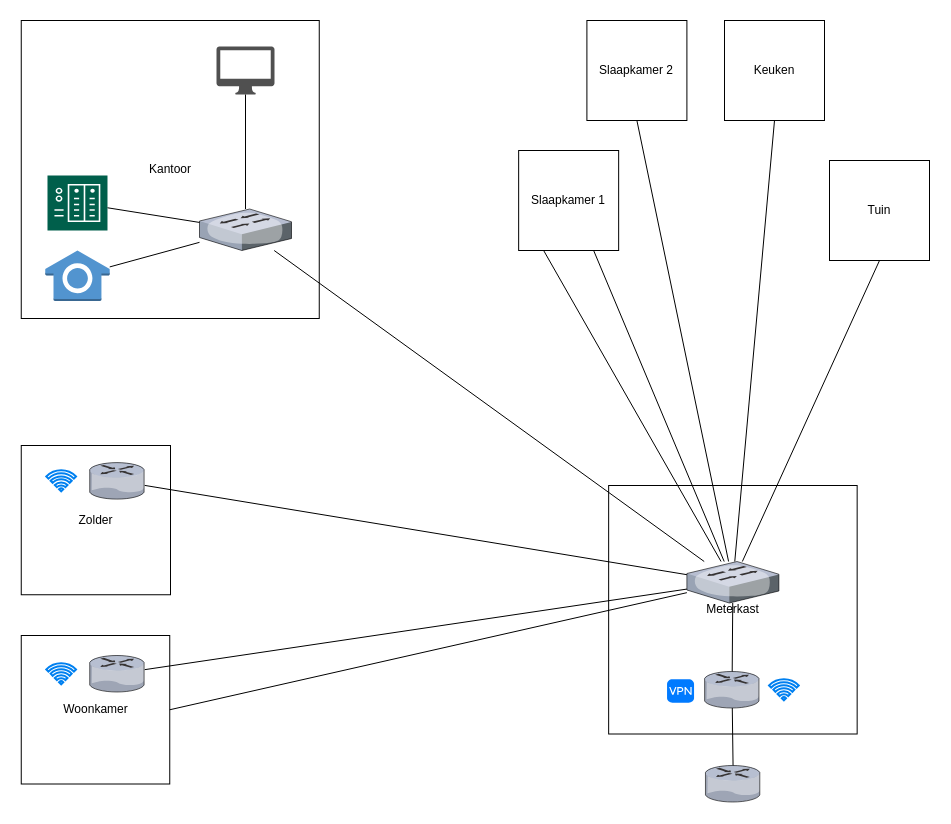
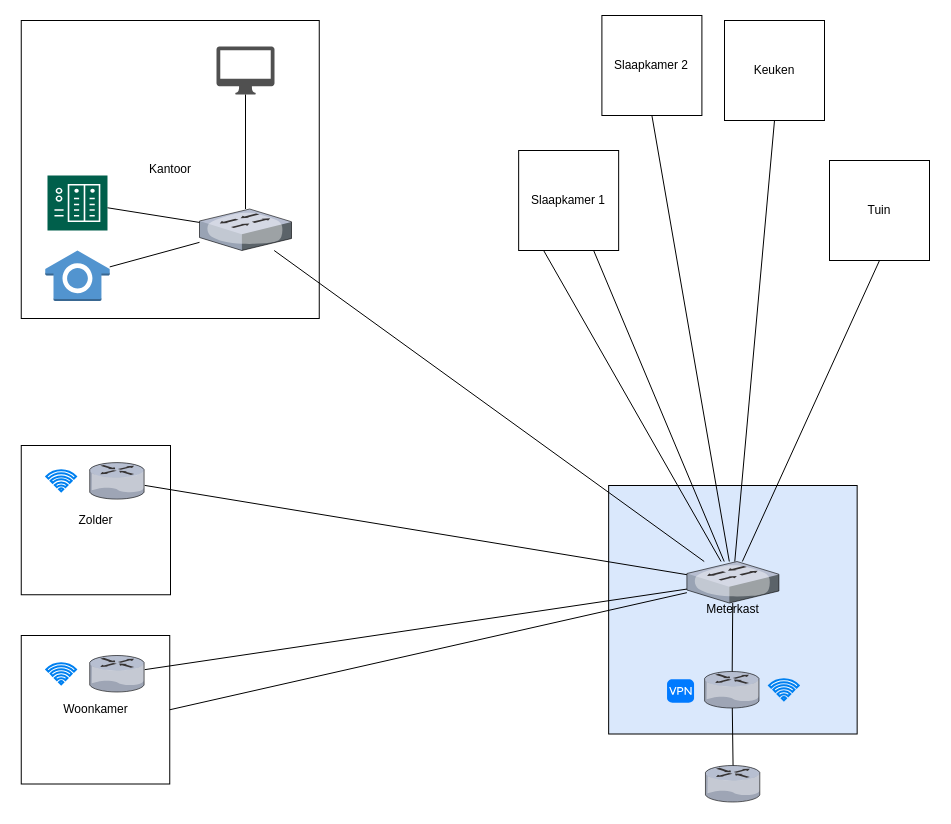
(637, 71) -> (652, 66)
(733, 610) -> (733, 610)
